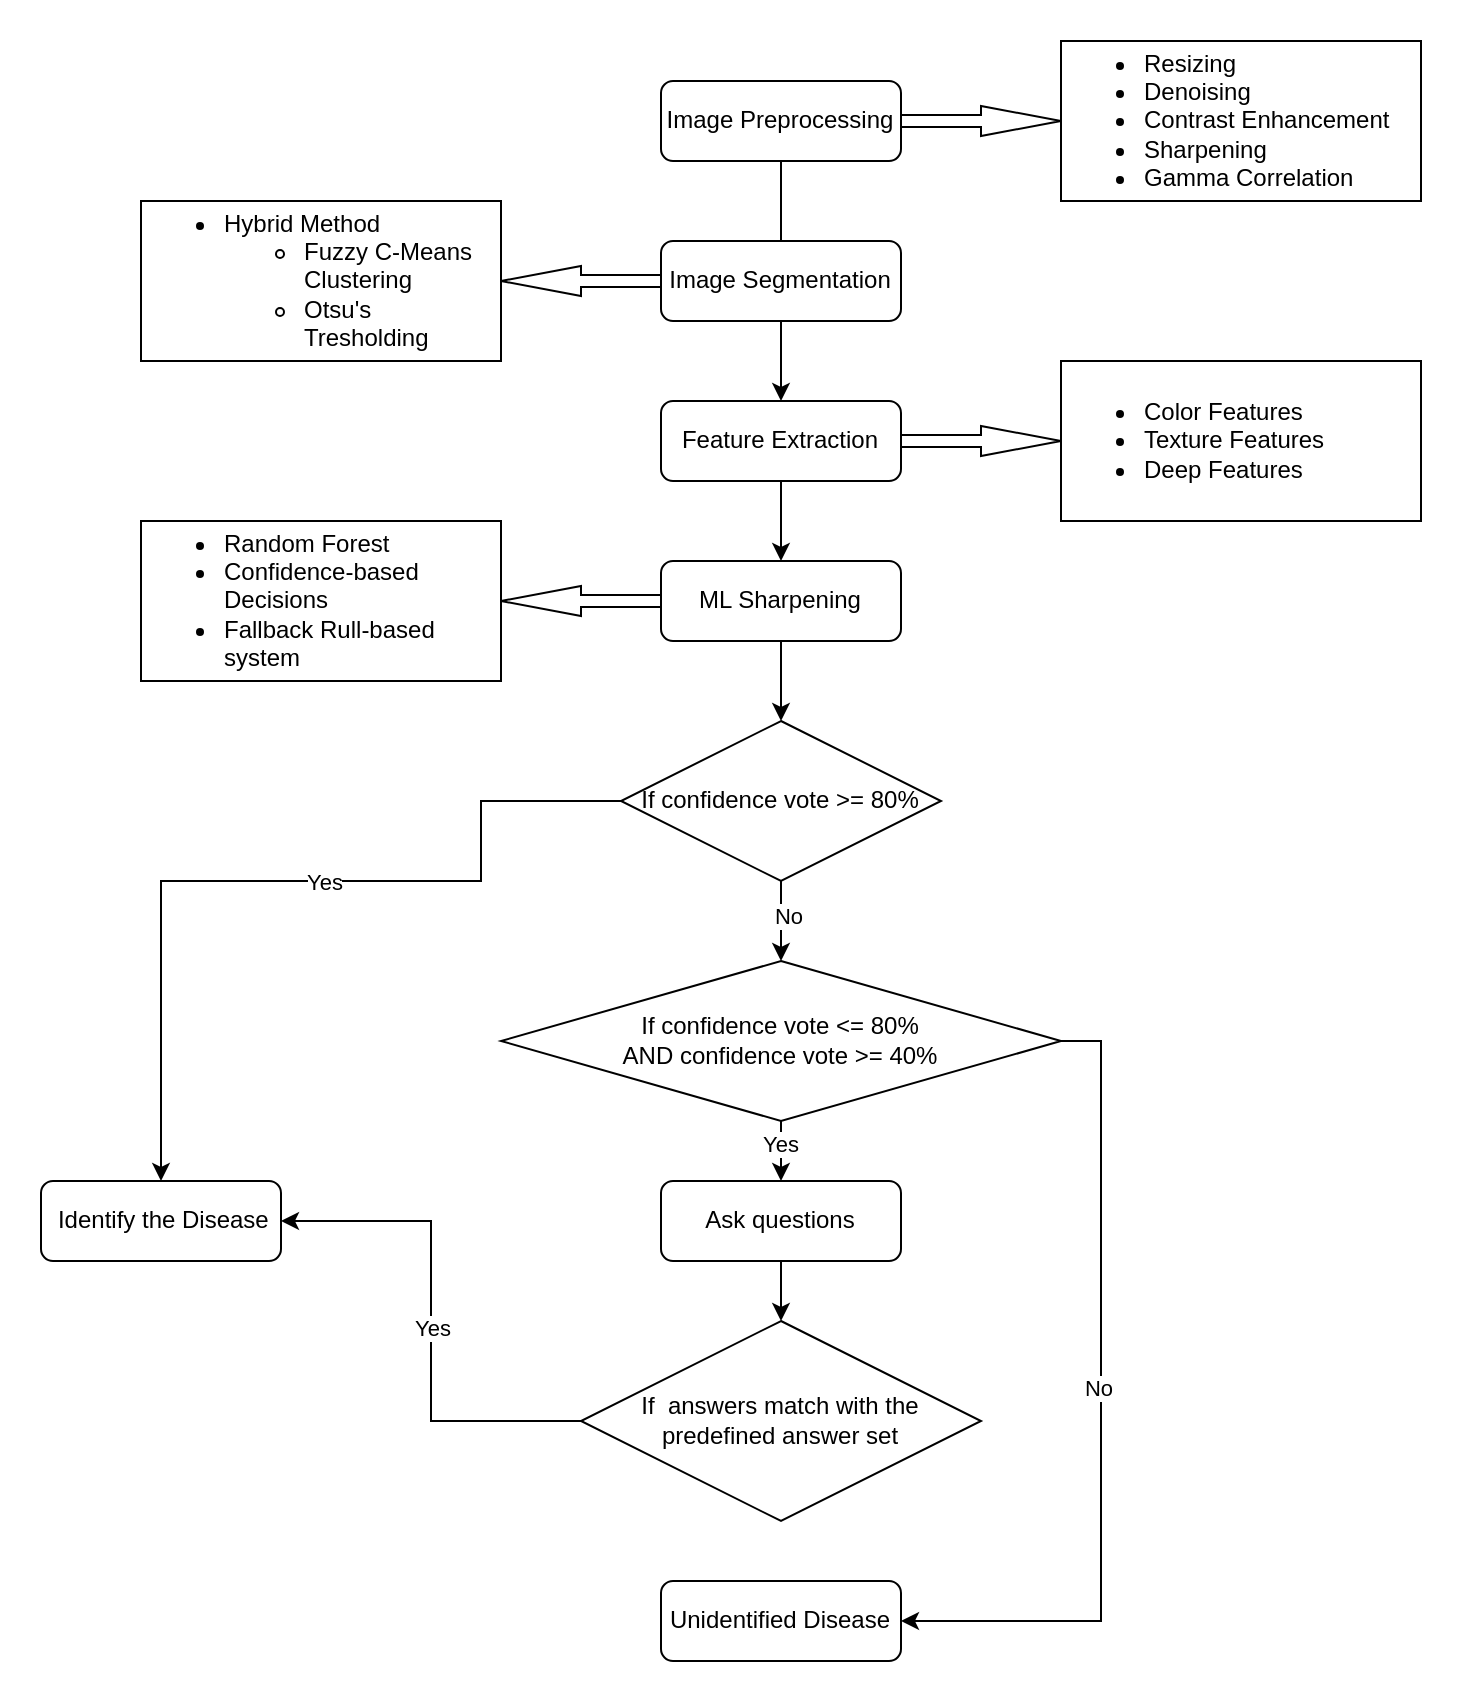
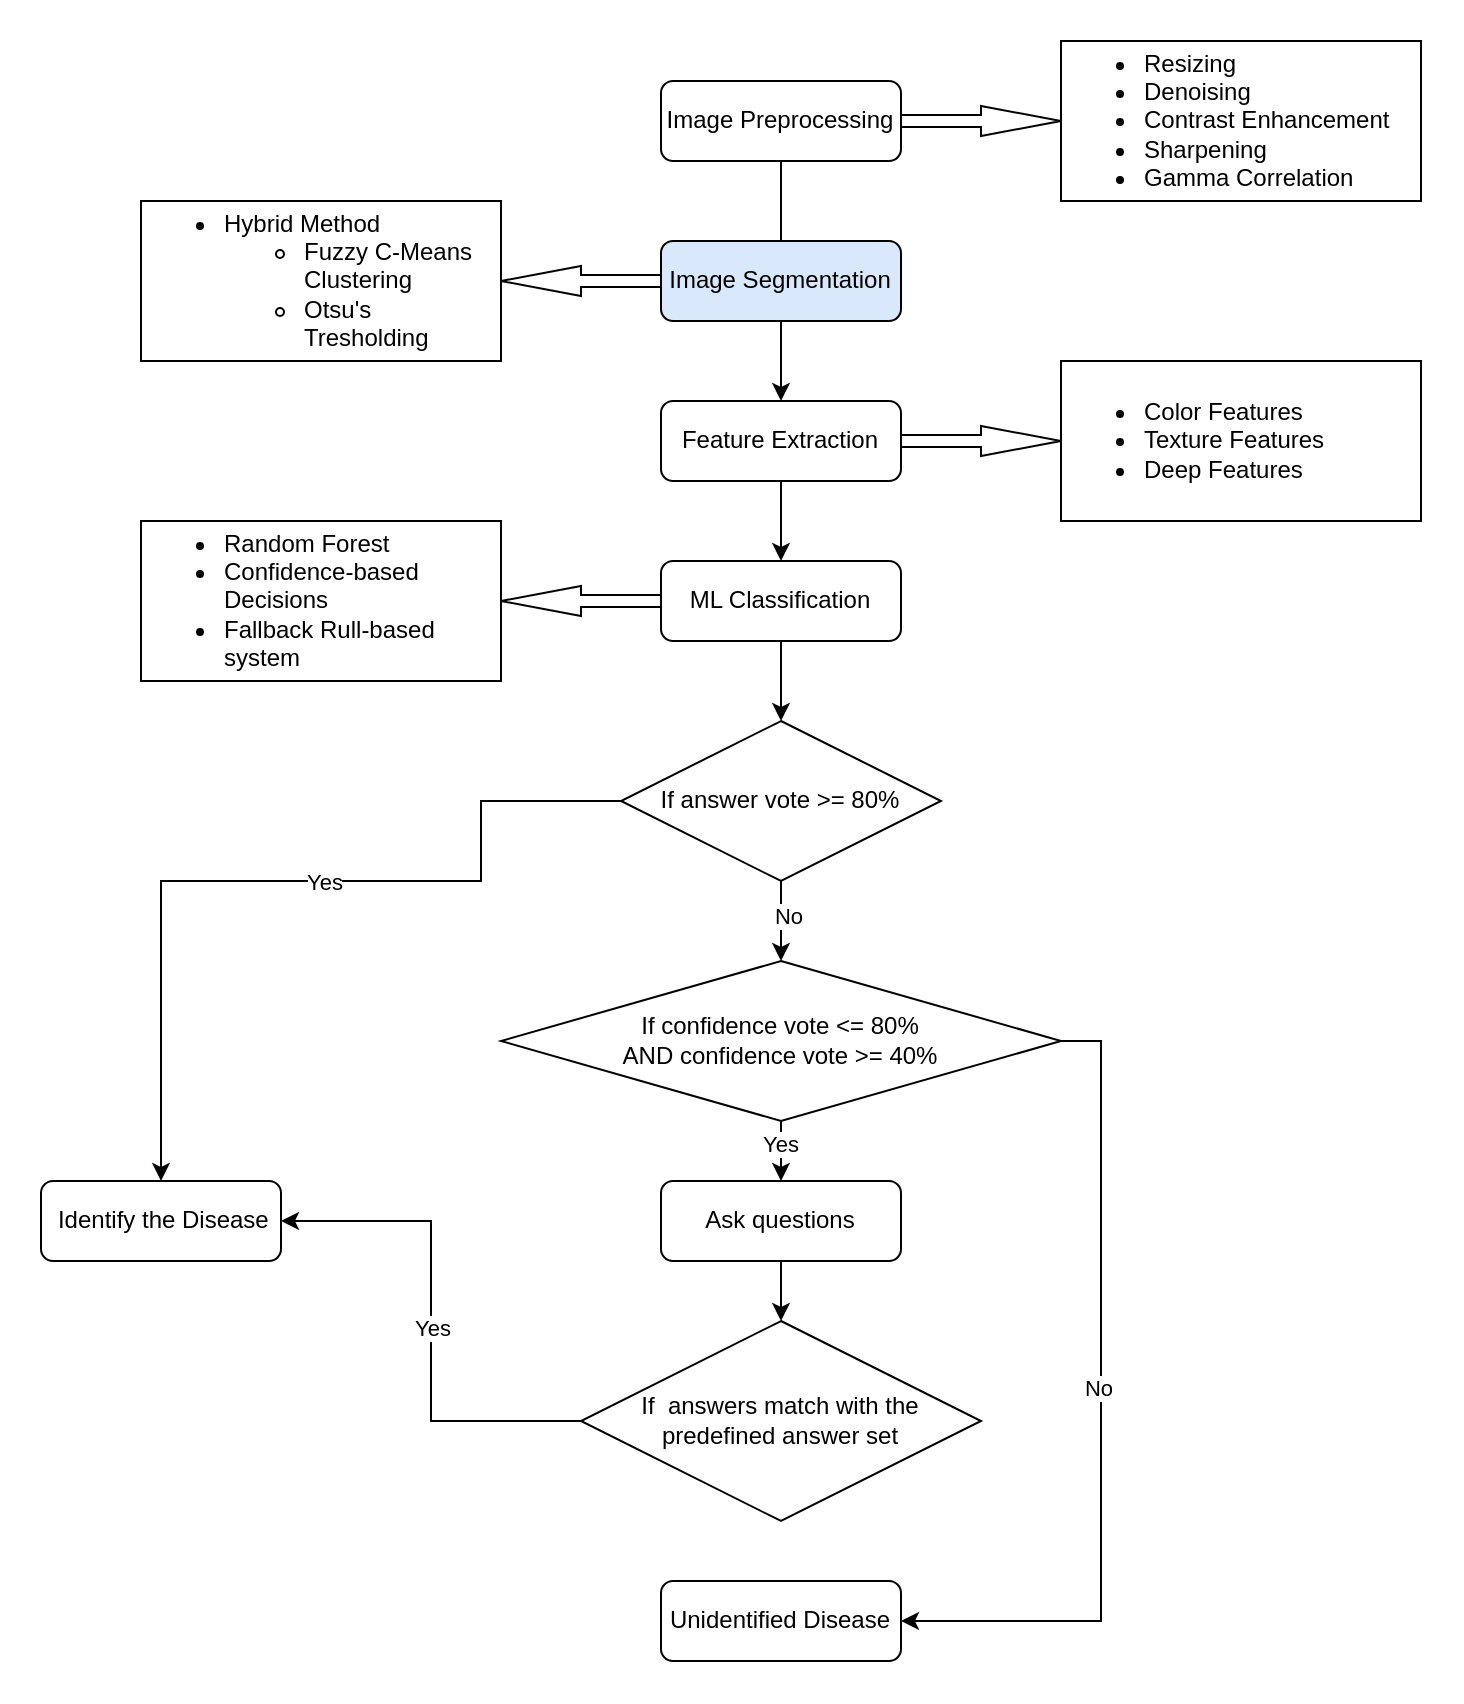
(781, 281) -> (781, 281)
(781, 601) -> (781, 601)
(781, 801) -> (781, 801)
